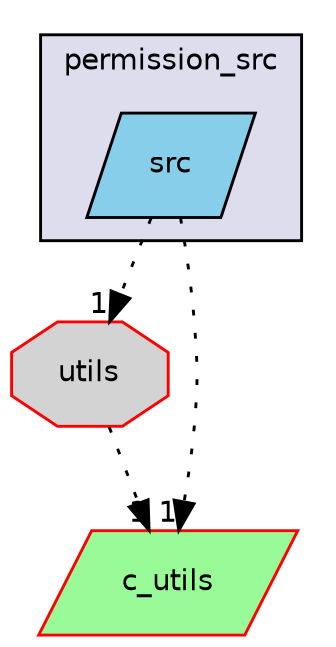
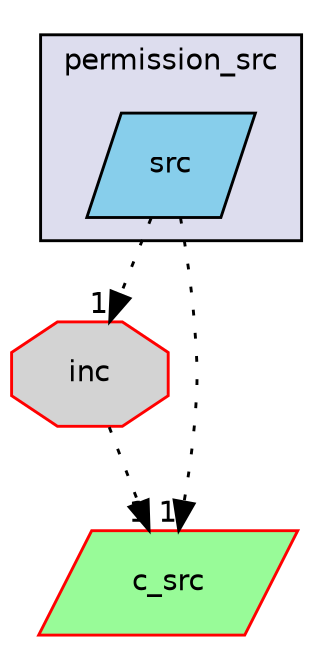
(90, 374) -> (90, 374)
(168, 583) -> (168, 583)
